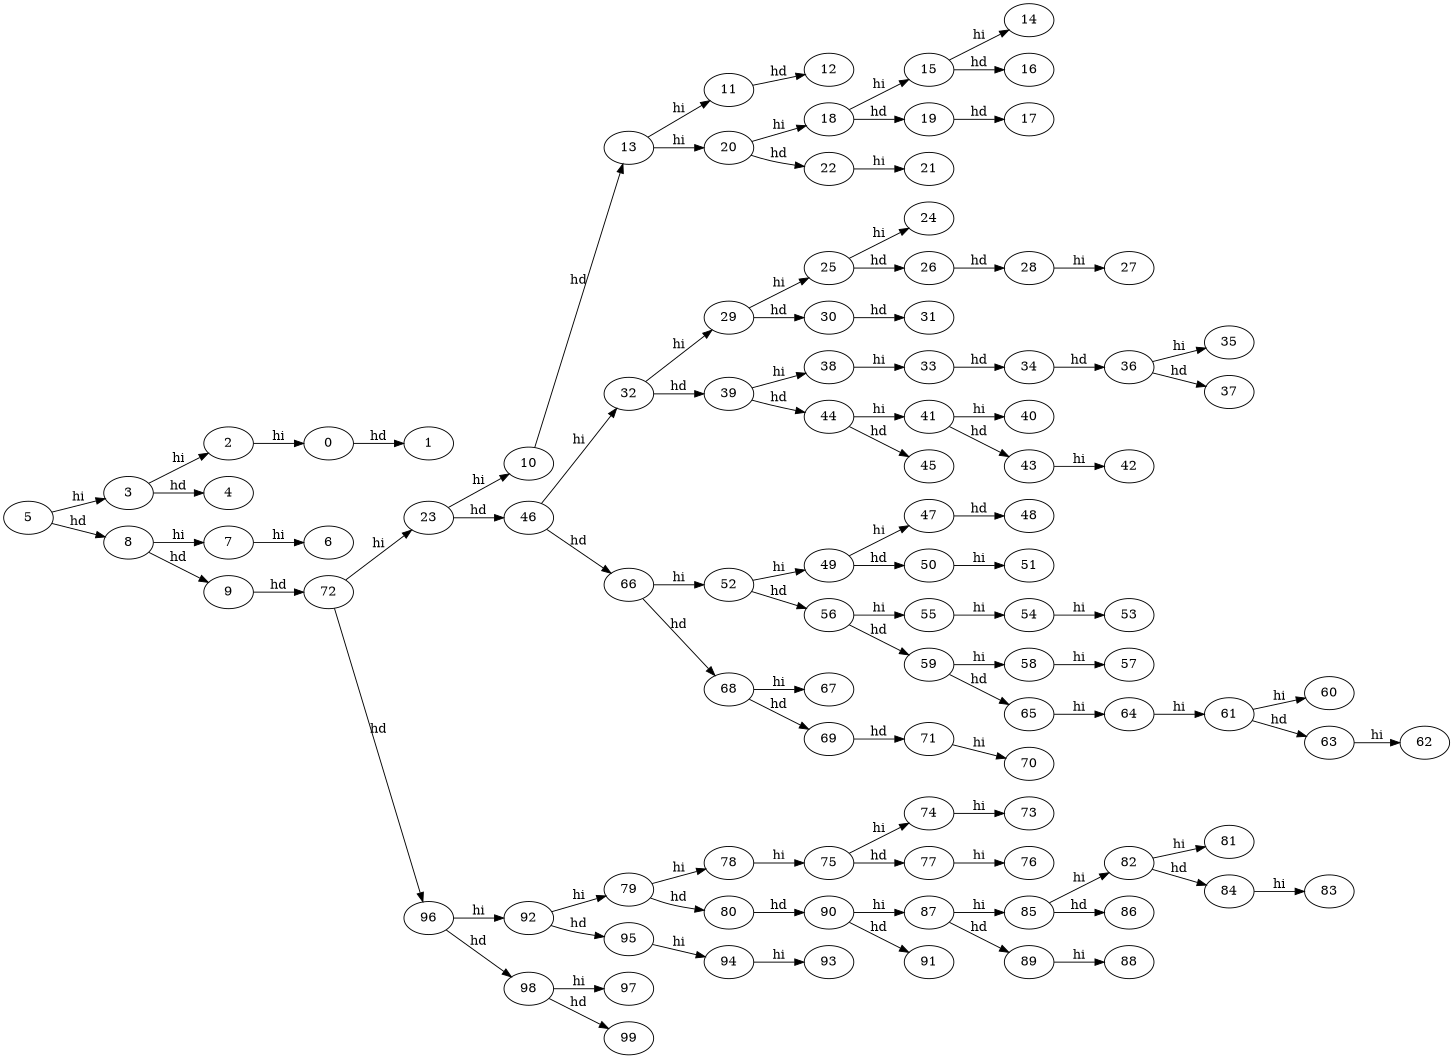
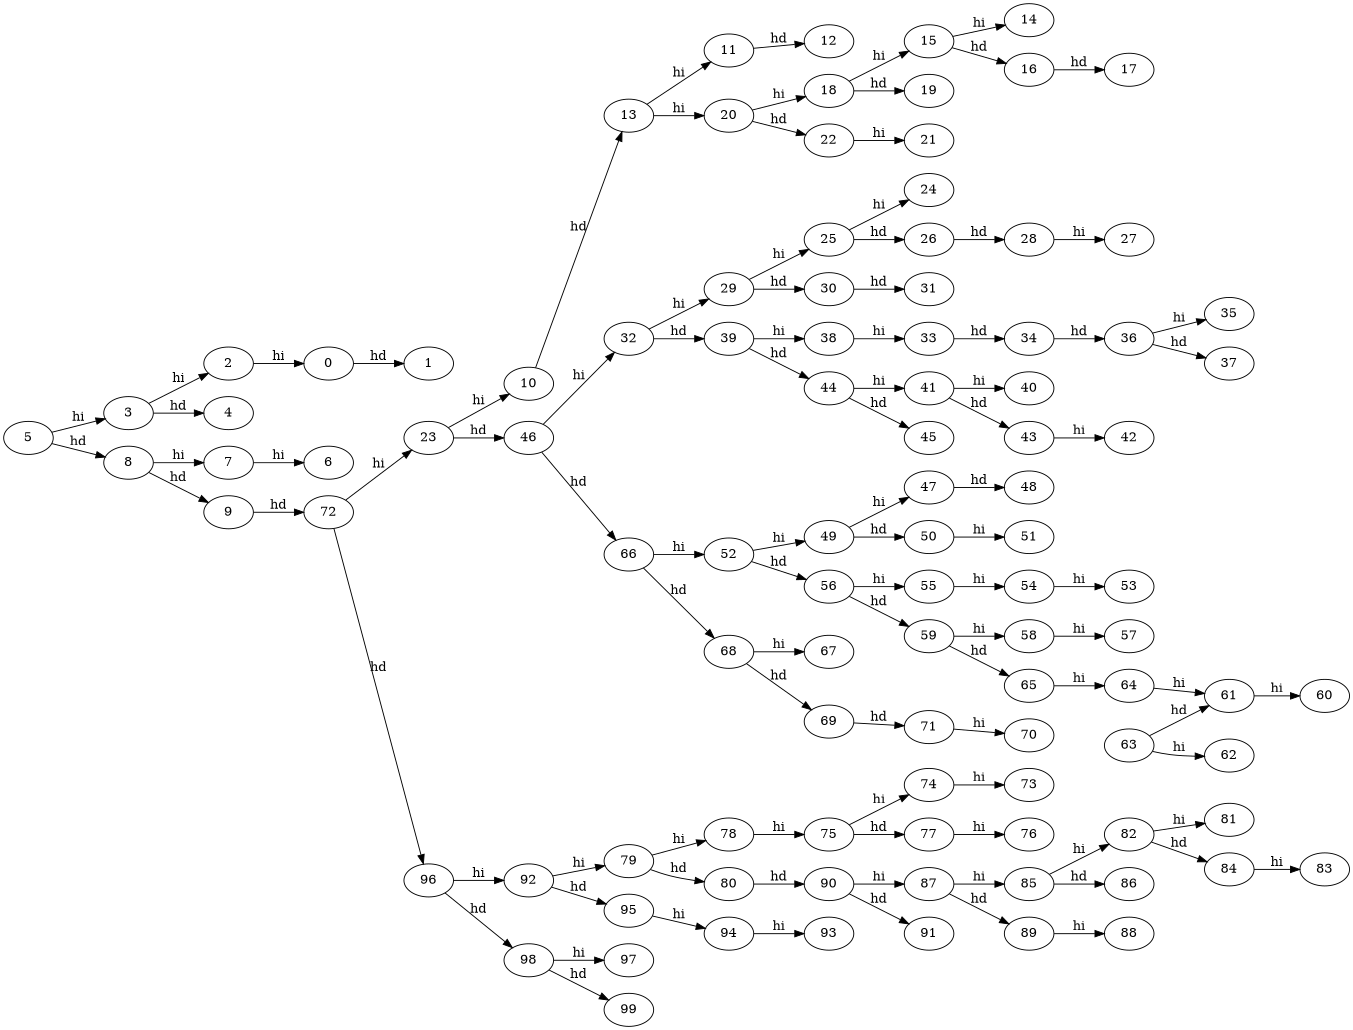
(974, 119) -> (1074, 70)
(1275, 727) -> (1175, 723)
